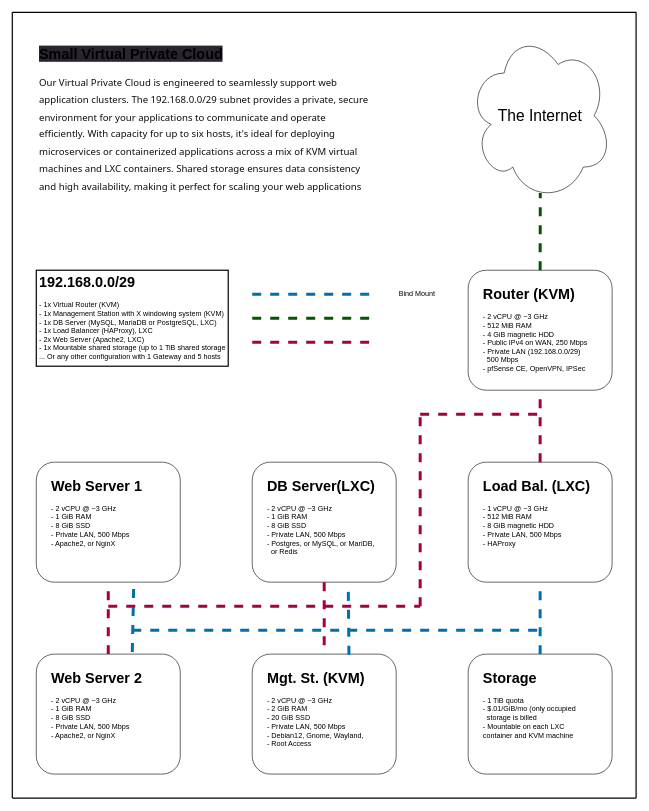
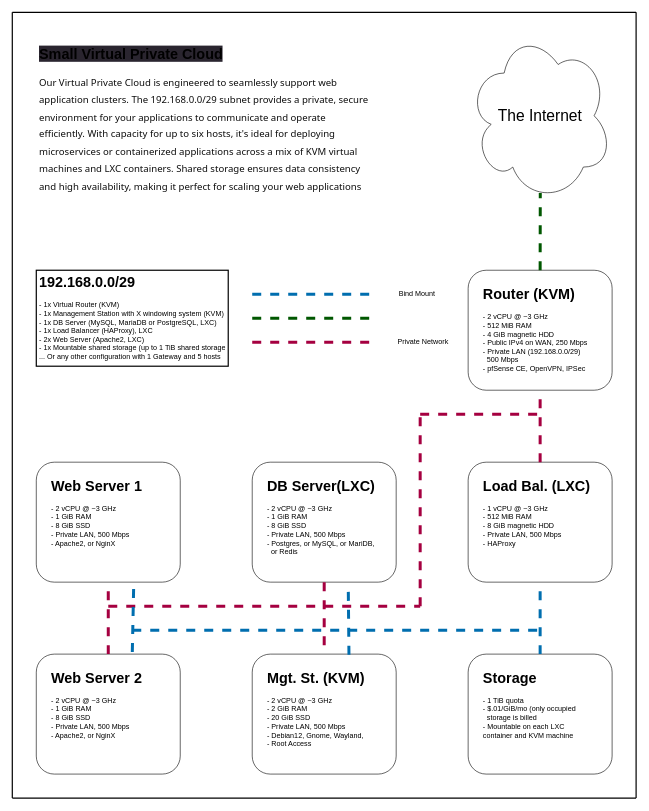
none -> (423, 342)
